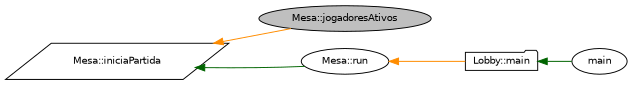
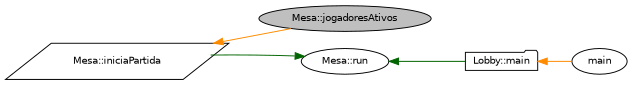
(432, 61) -> (432, 61)
(560, 61) -> (560, 61)
(255, 68) -> (253, 55)
